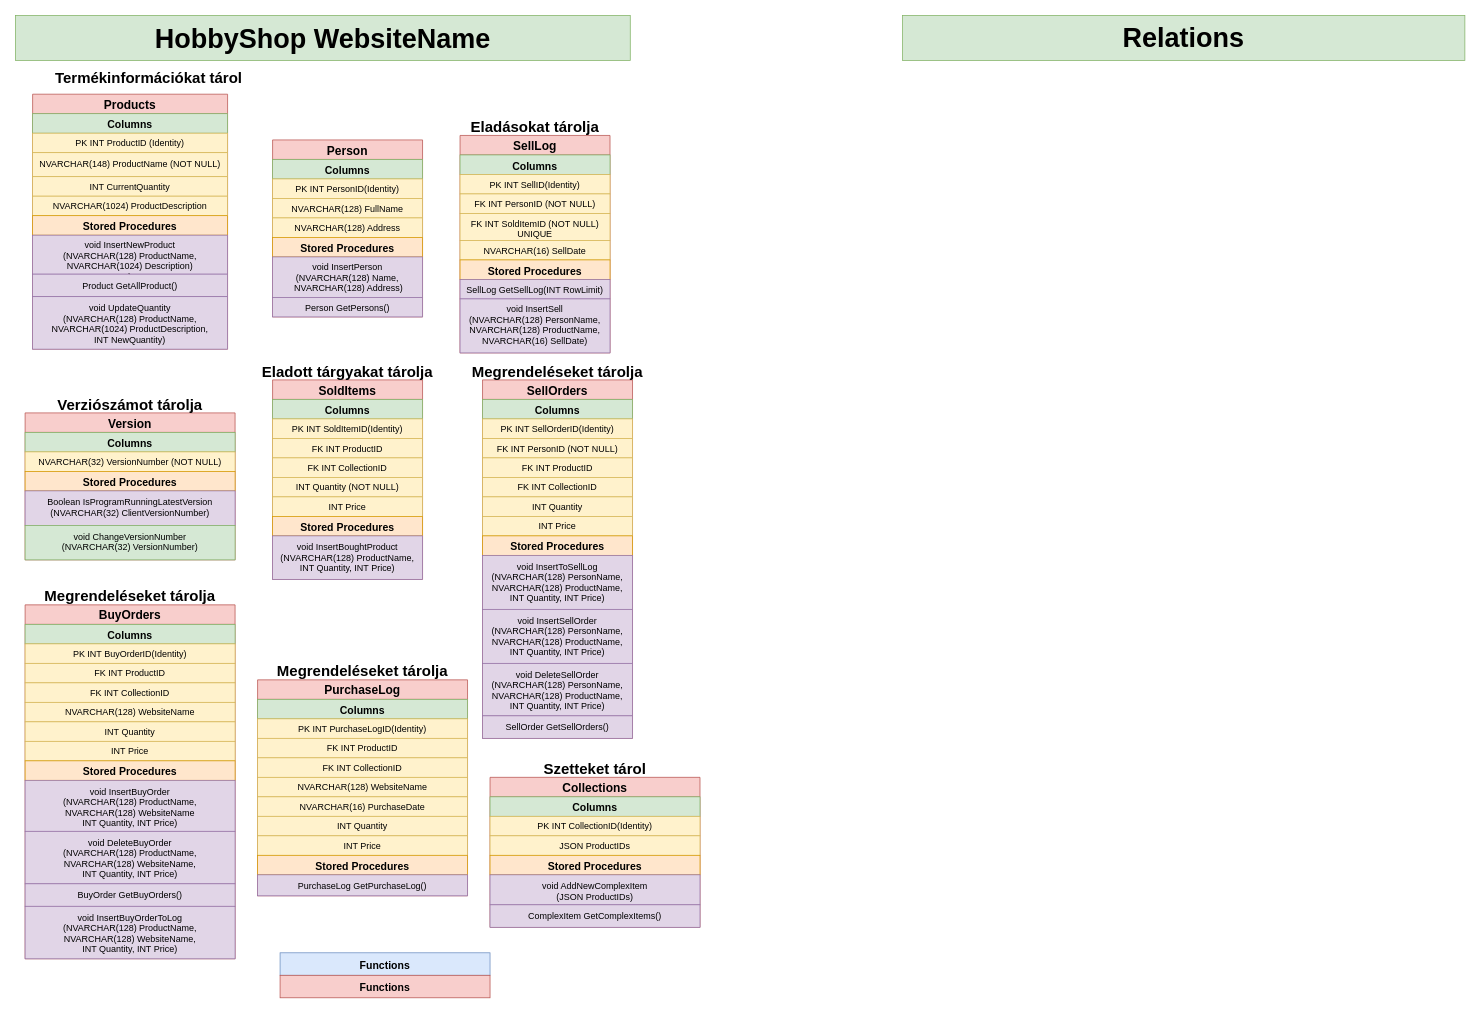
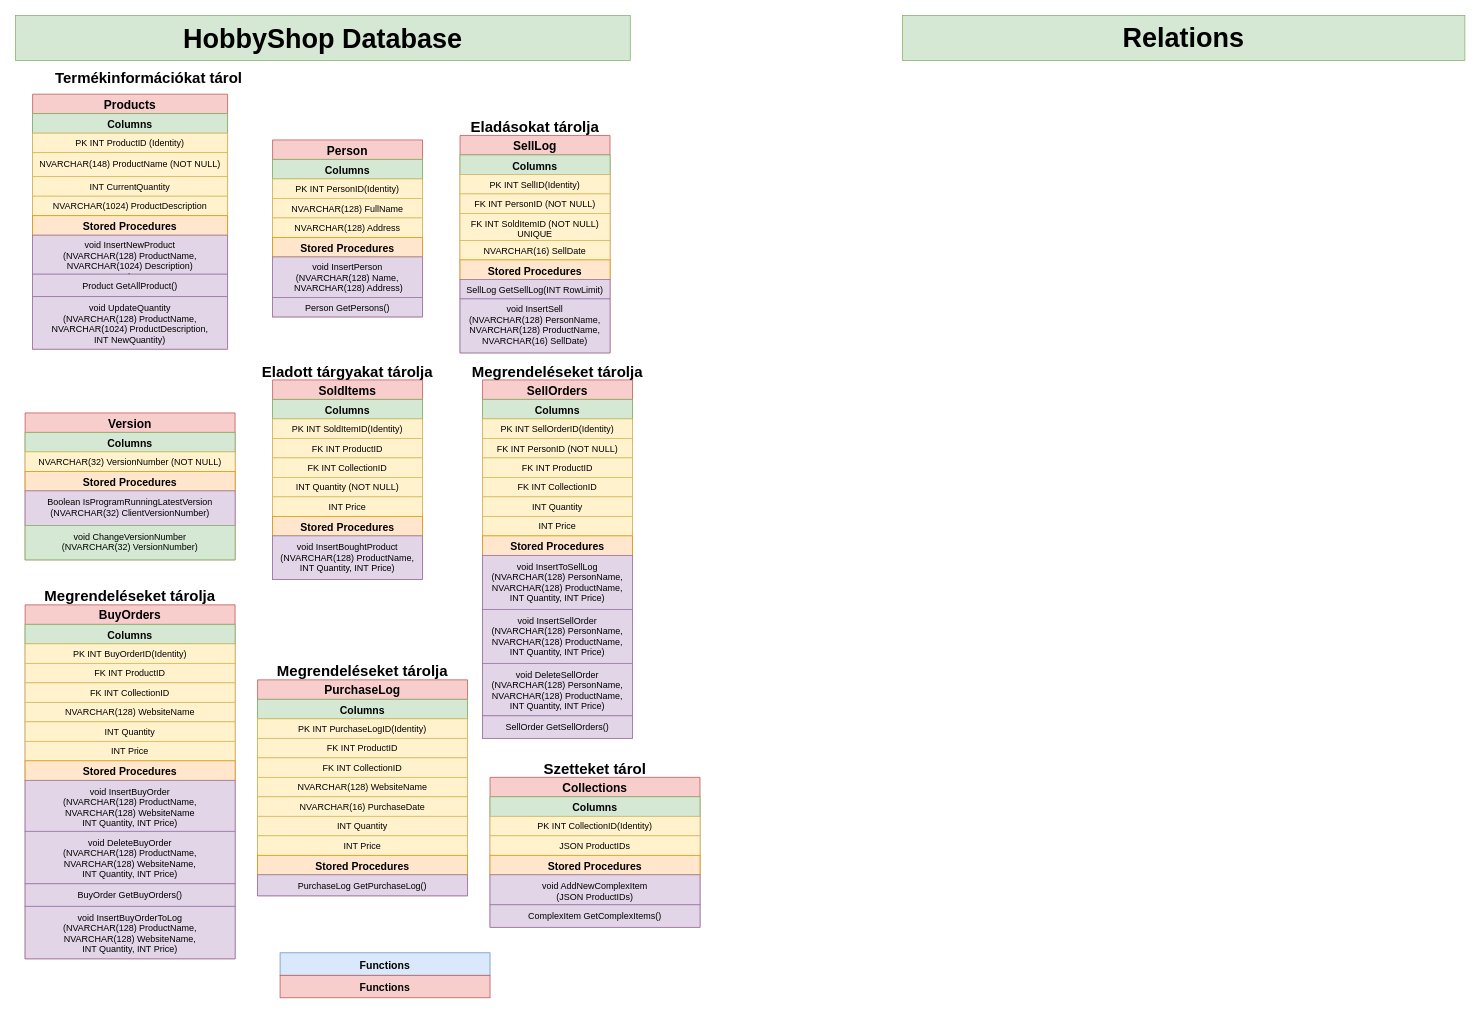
(323, 30) -> (323, 30)
(130, 403) -> none
